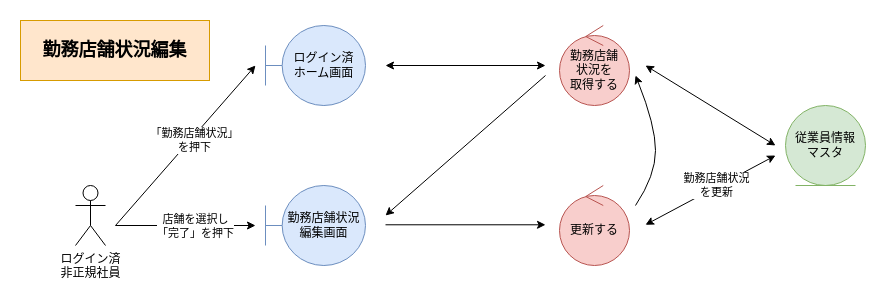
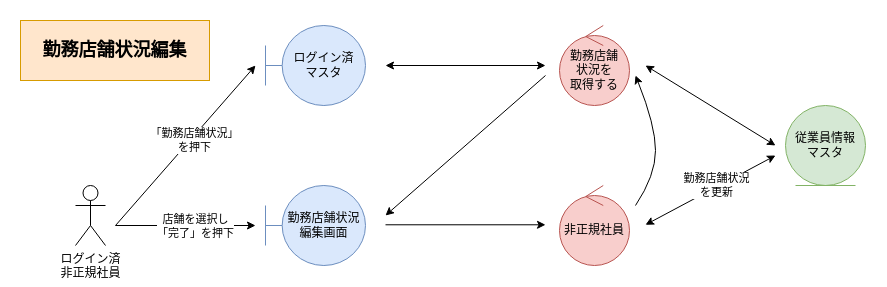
(324, 66) -> (324, 66)
(595, 231) -> (595, 231)
